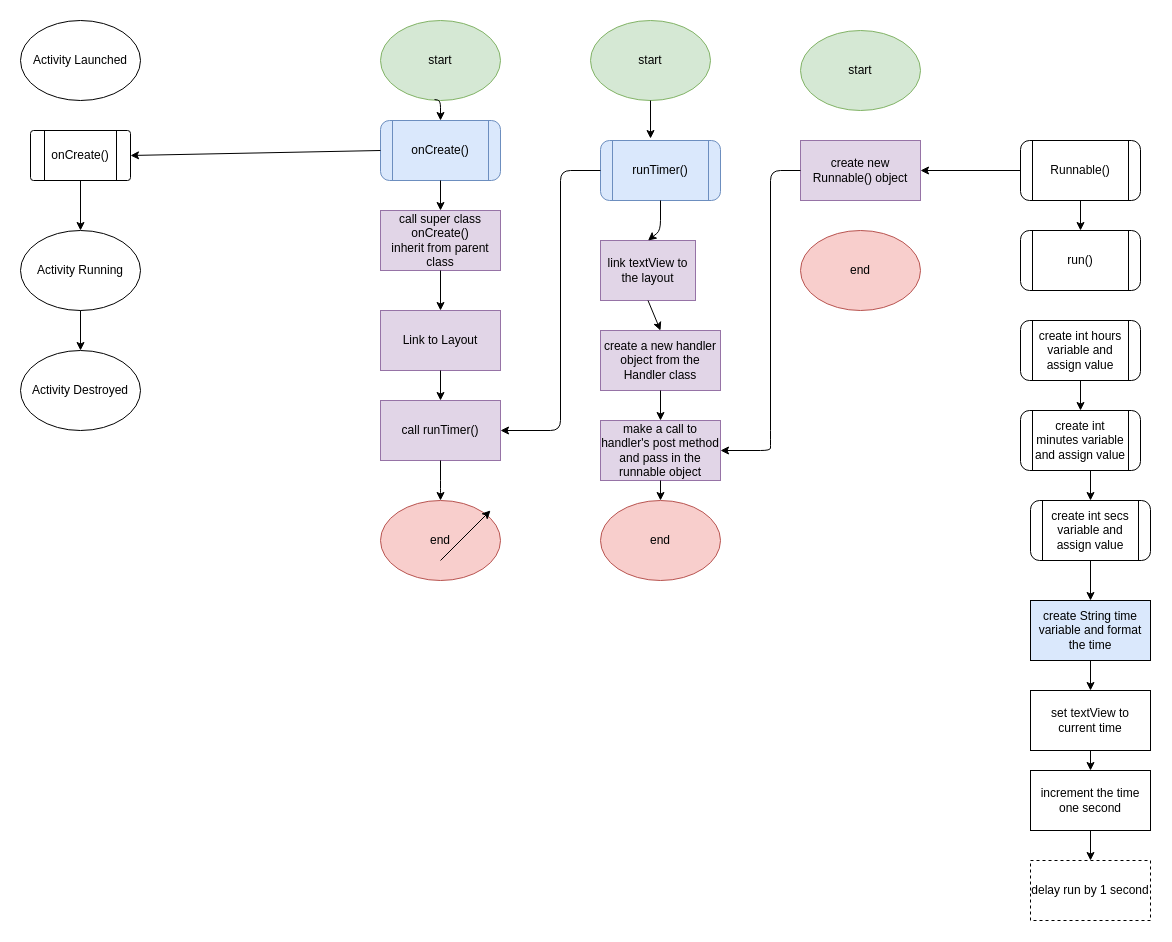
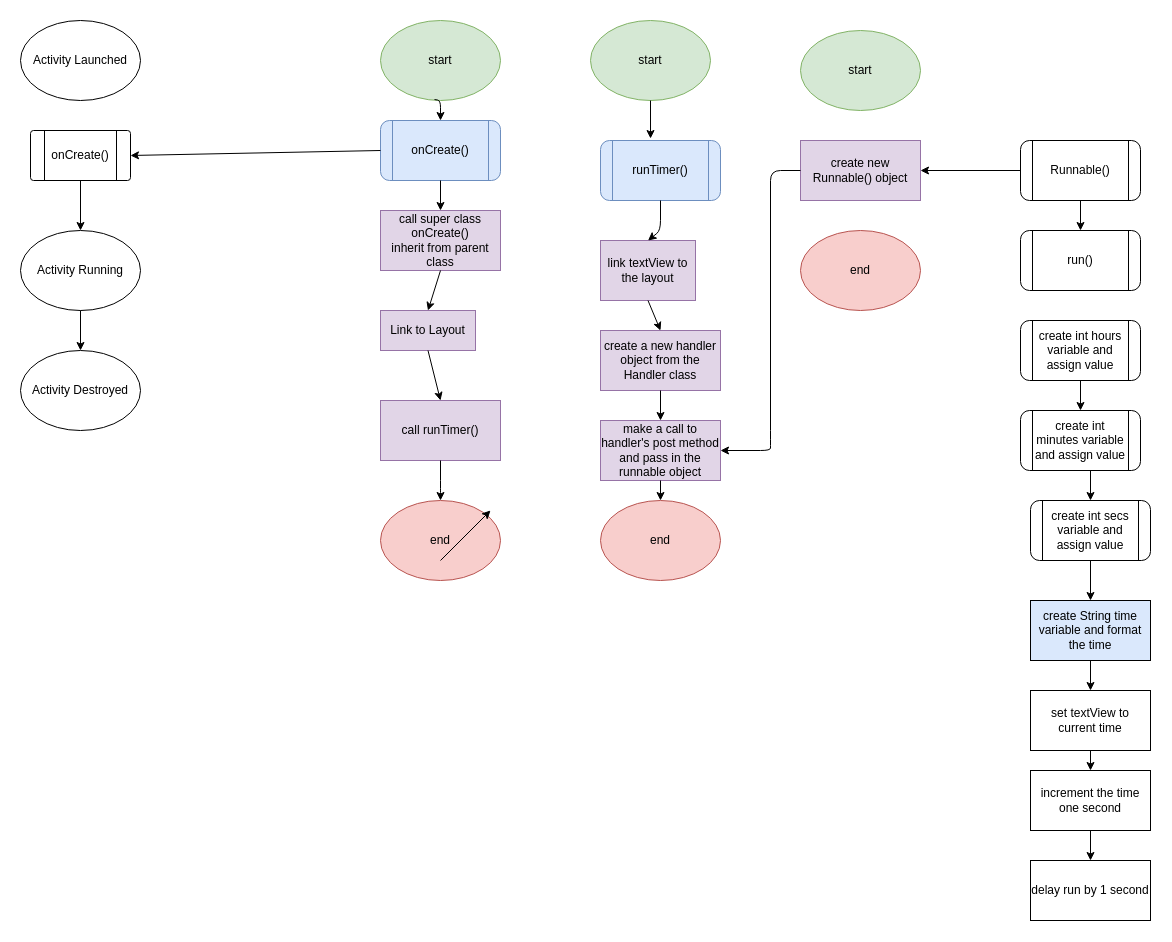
(561, 307) -> none
(441, 341) -> (428, 331)
(1091, 891) -> (1091, 891)
